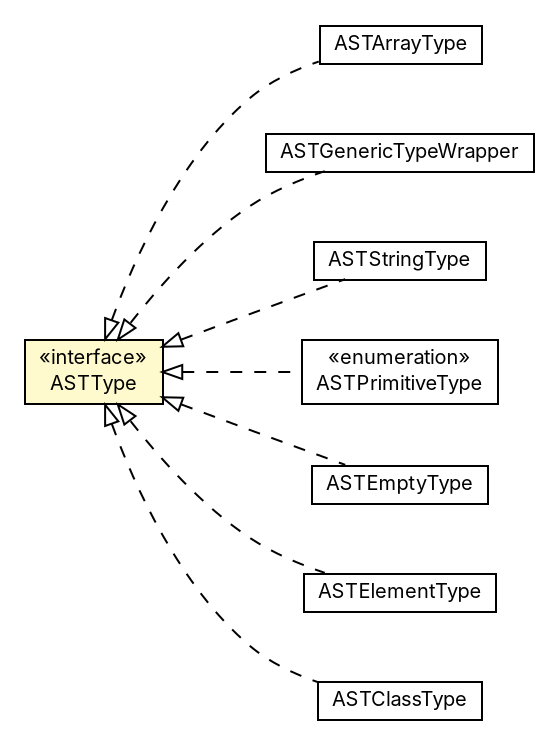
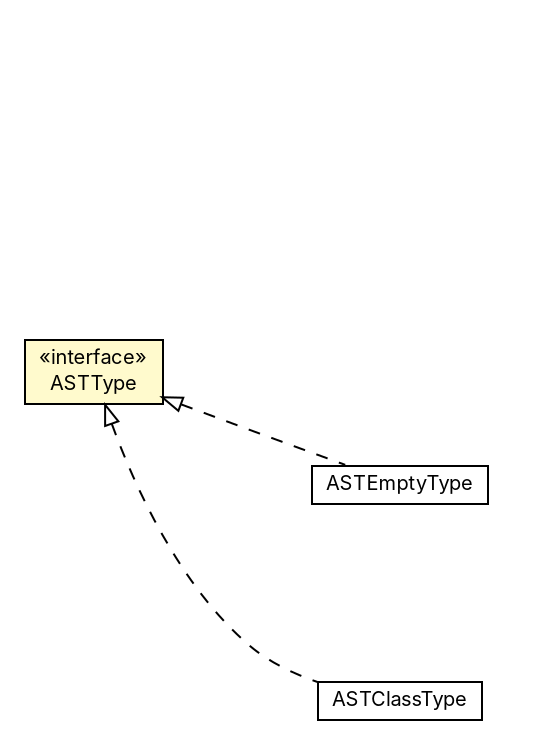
(400, 44) -> none
(400, 152) -> none
(400, 260) -> none
(400, 372) -> none
(400, 592) -> none
